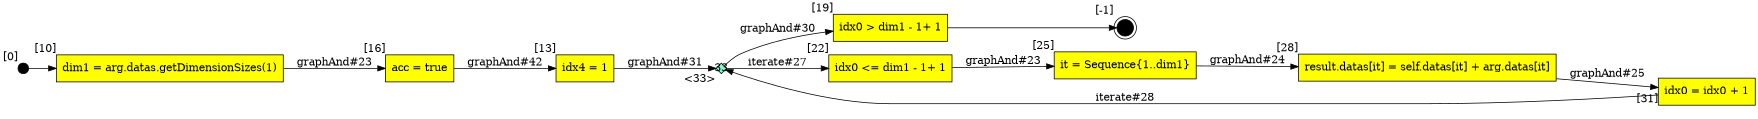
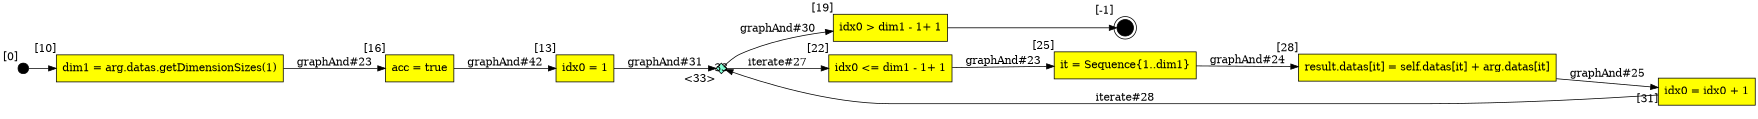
(585, 68) -> (585, 68)
